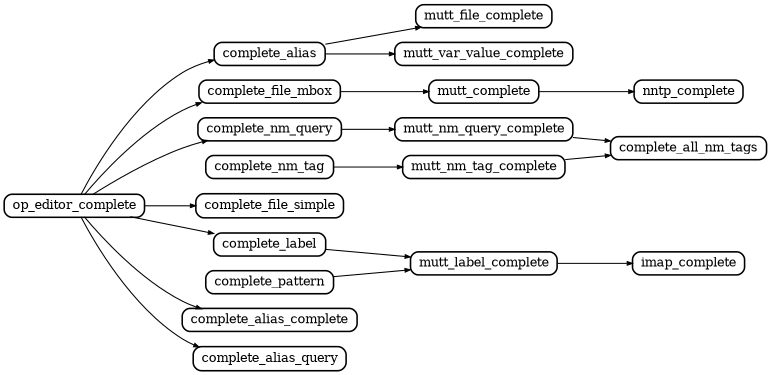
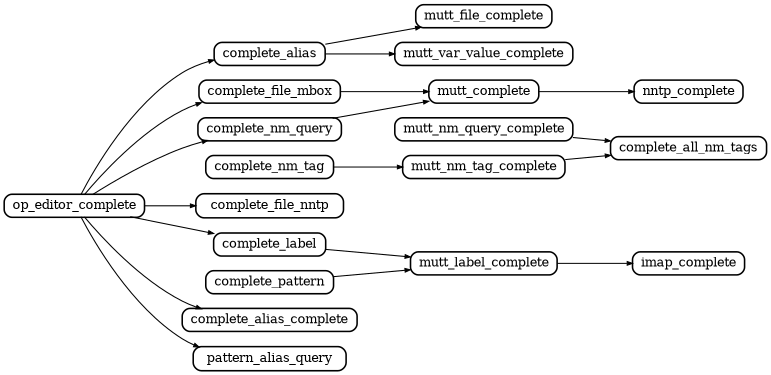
(365, 129) -> (378, 110)
(270, 206) -> (270, 206)
(270, 359) -> (270, 359)
